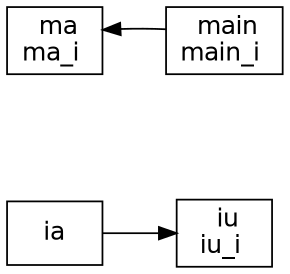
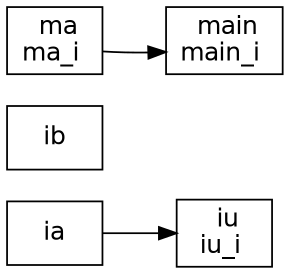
(143, 29) -> (125, 52)
none -> (55, 138)
